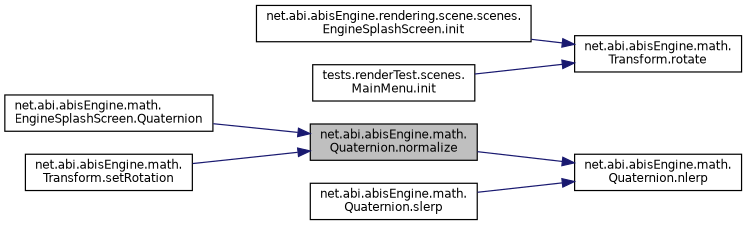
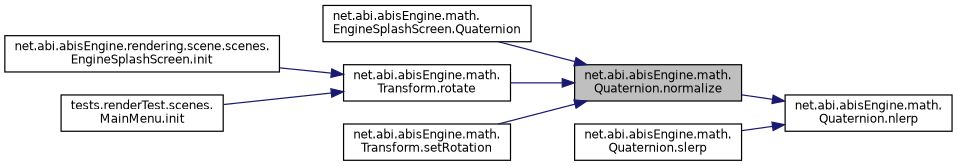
none -> (536, 83)
